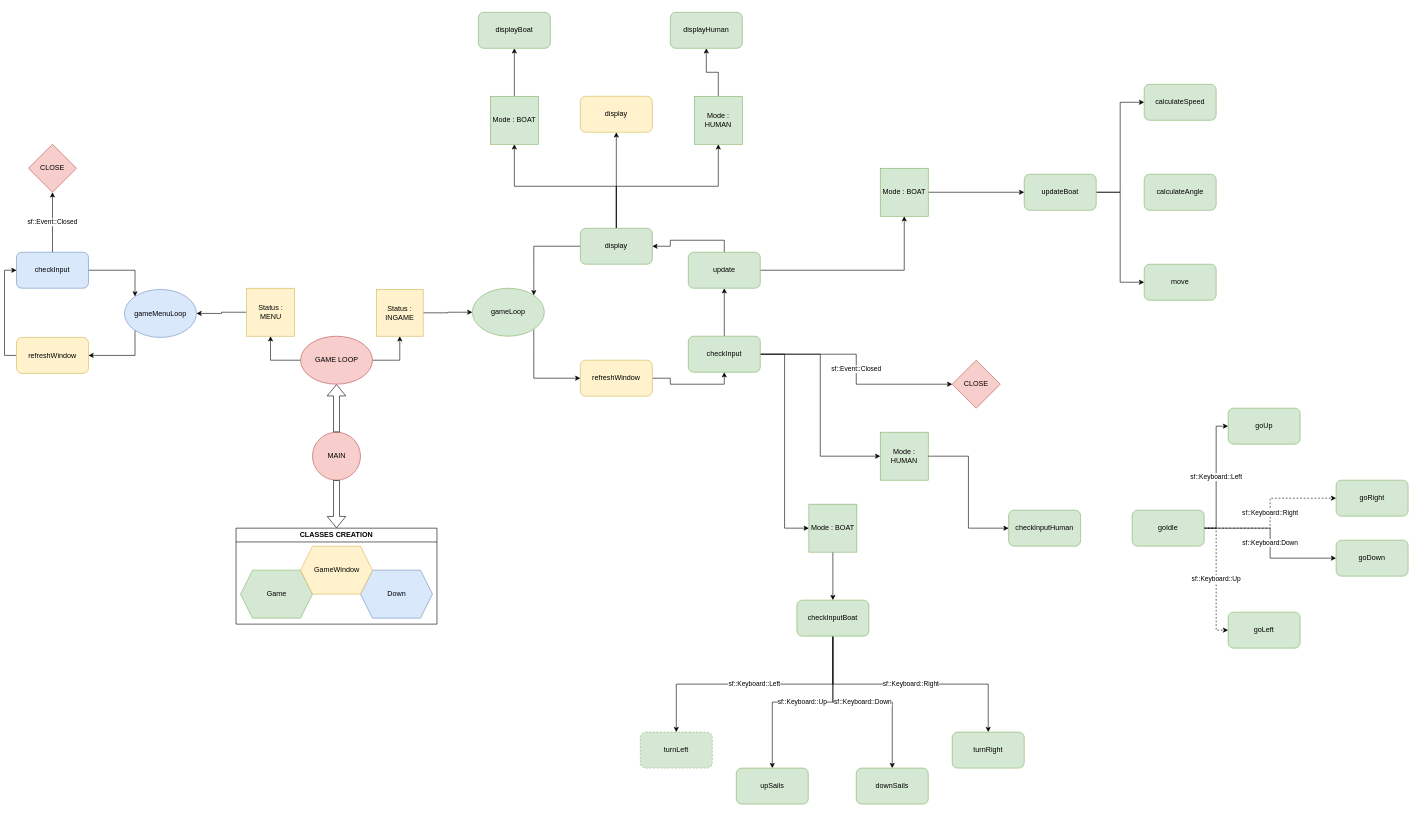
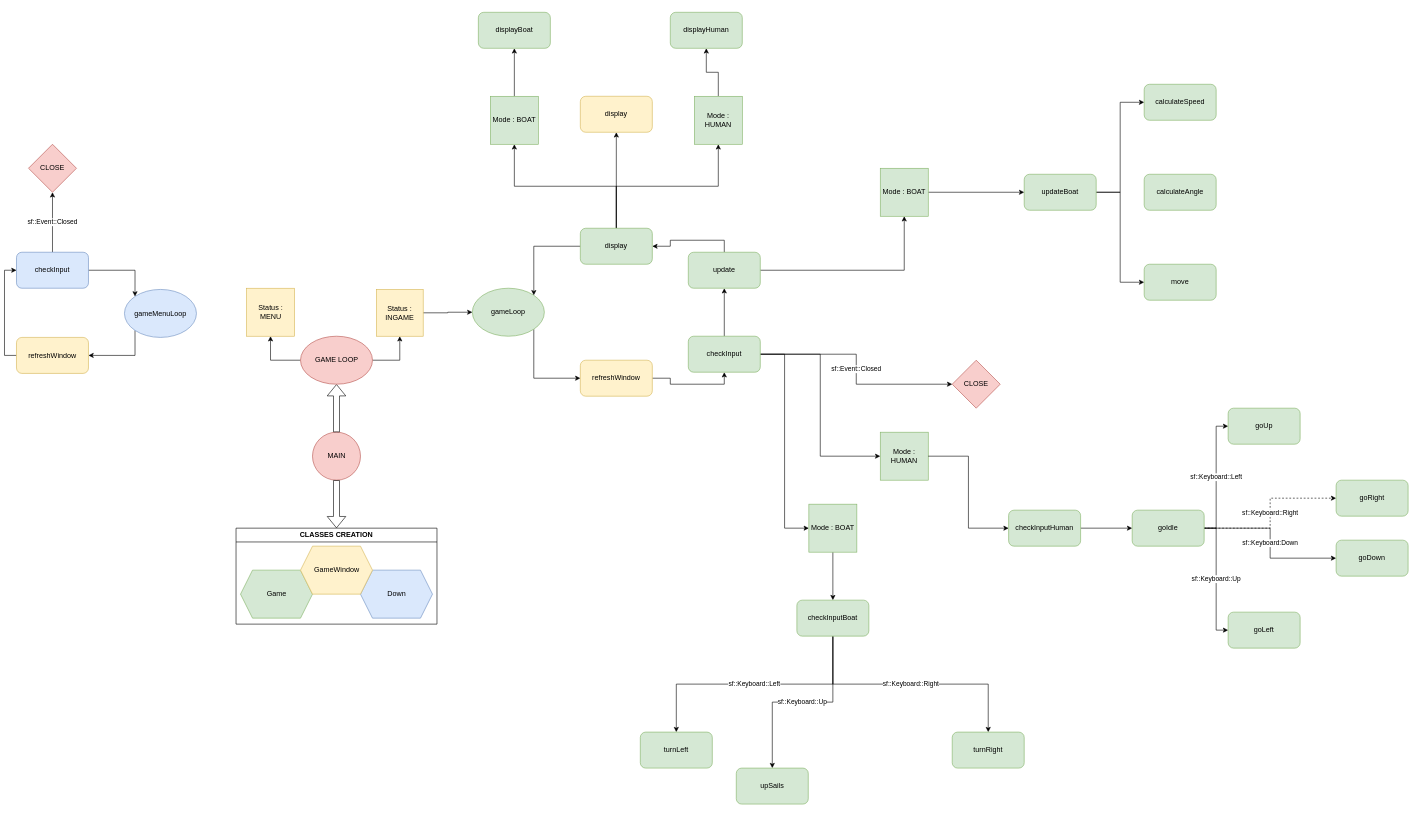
(212, 314) -> none
none -> (1127, 528)
(1217, 584) -> (1217, 584)
(863, 702) -> none
(677, 750) -> (677, 750)
(893, 786) -> none
